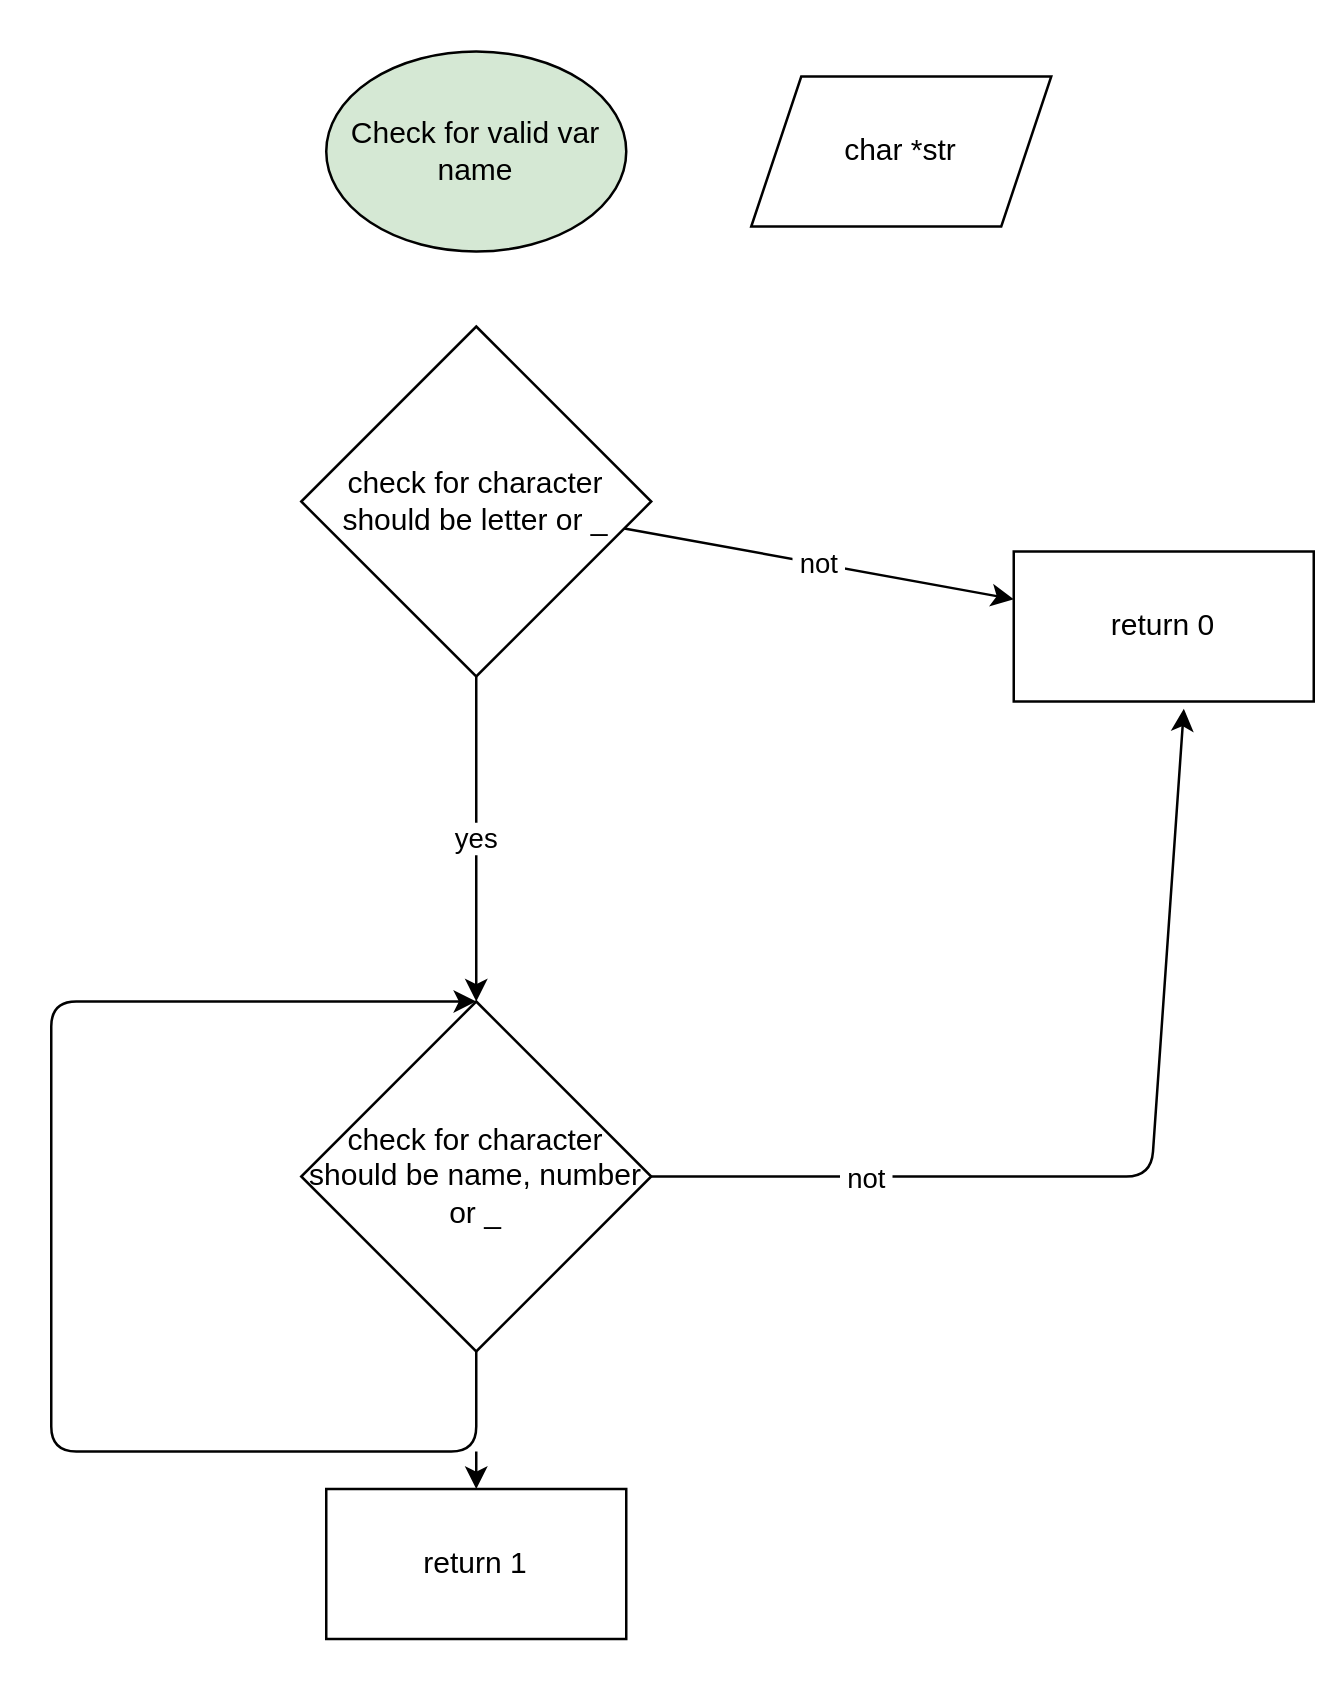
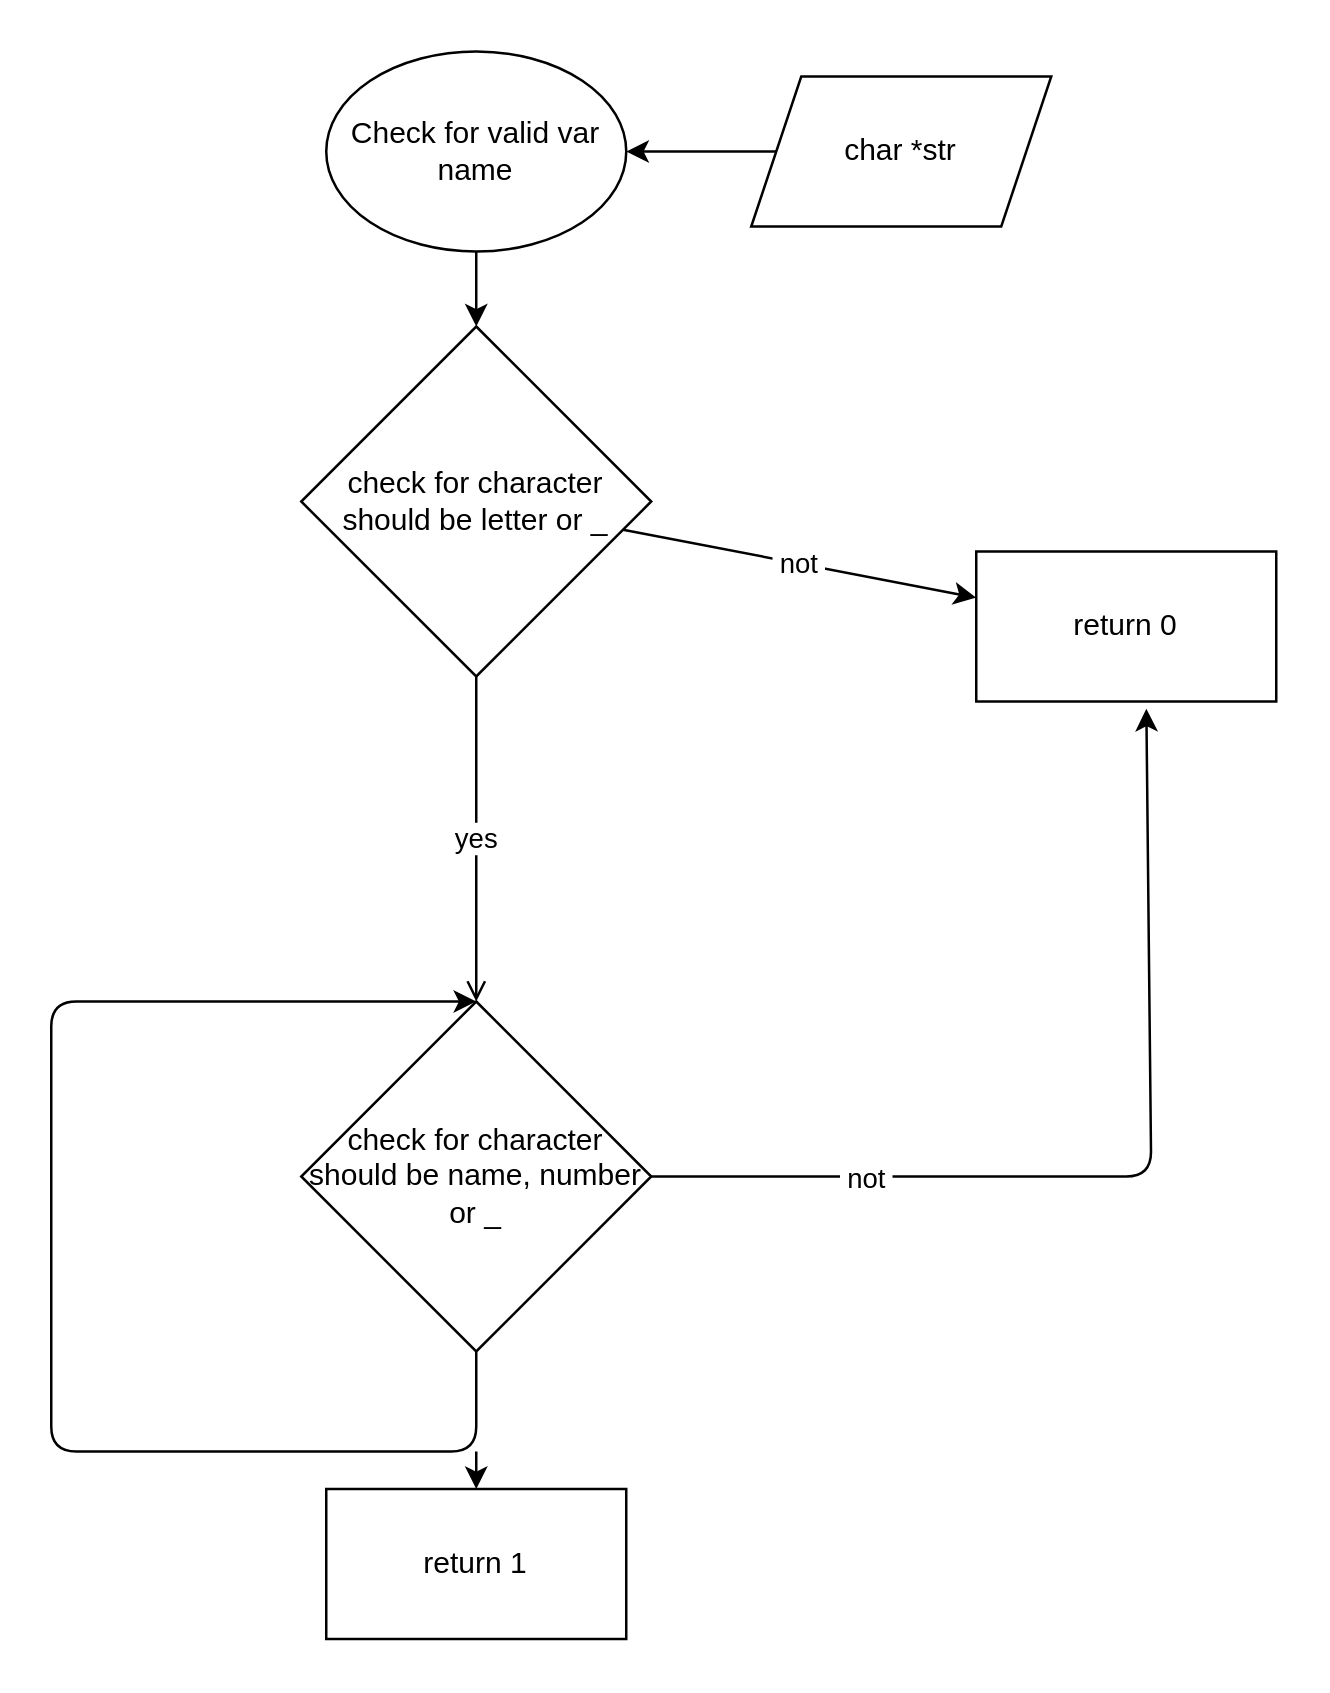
(476, 151) -> (476, 151)
none -> (709, 151)
none -> (476, 280)
(1164, 626) -> (1126, 626)
(476, 983) -> (476, 987)
